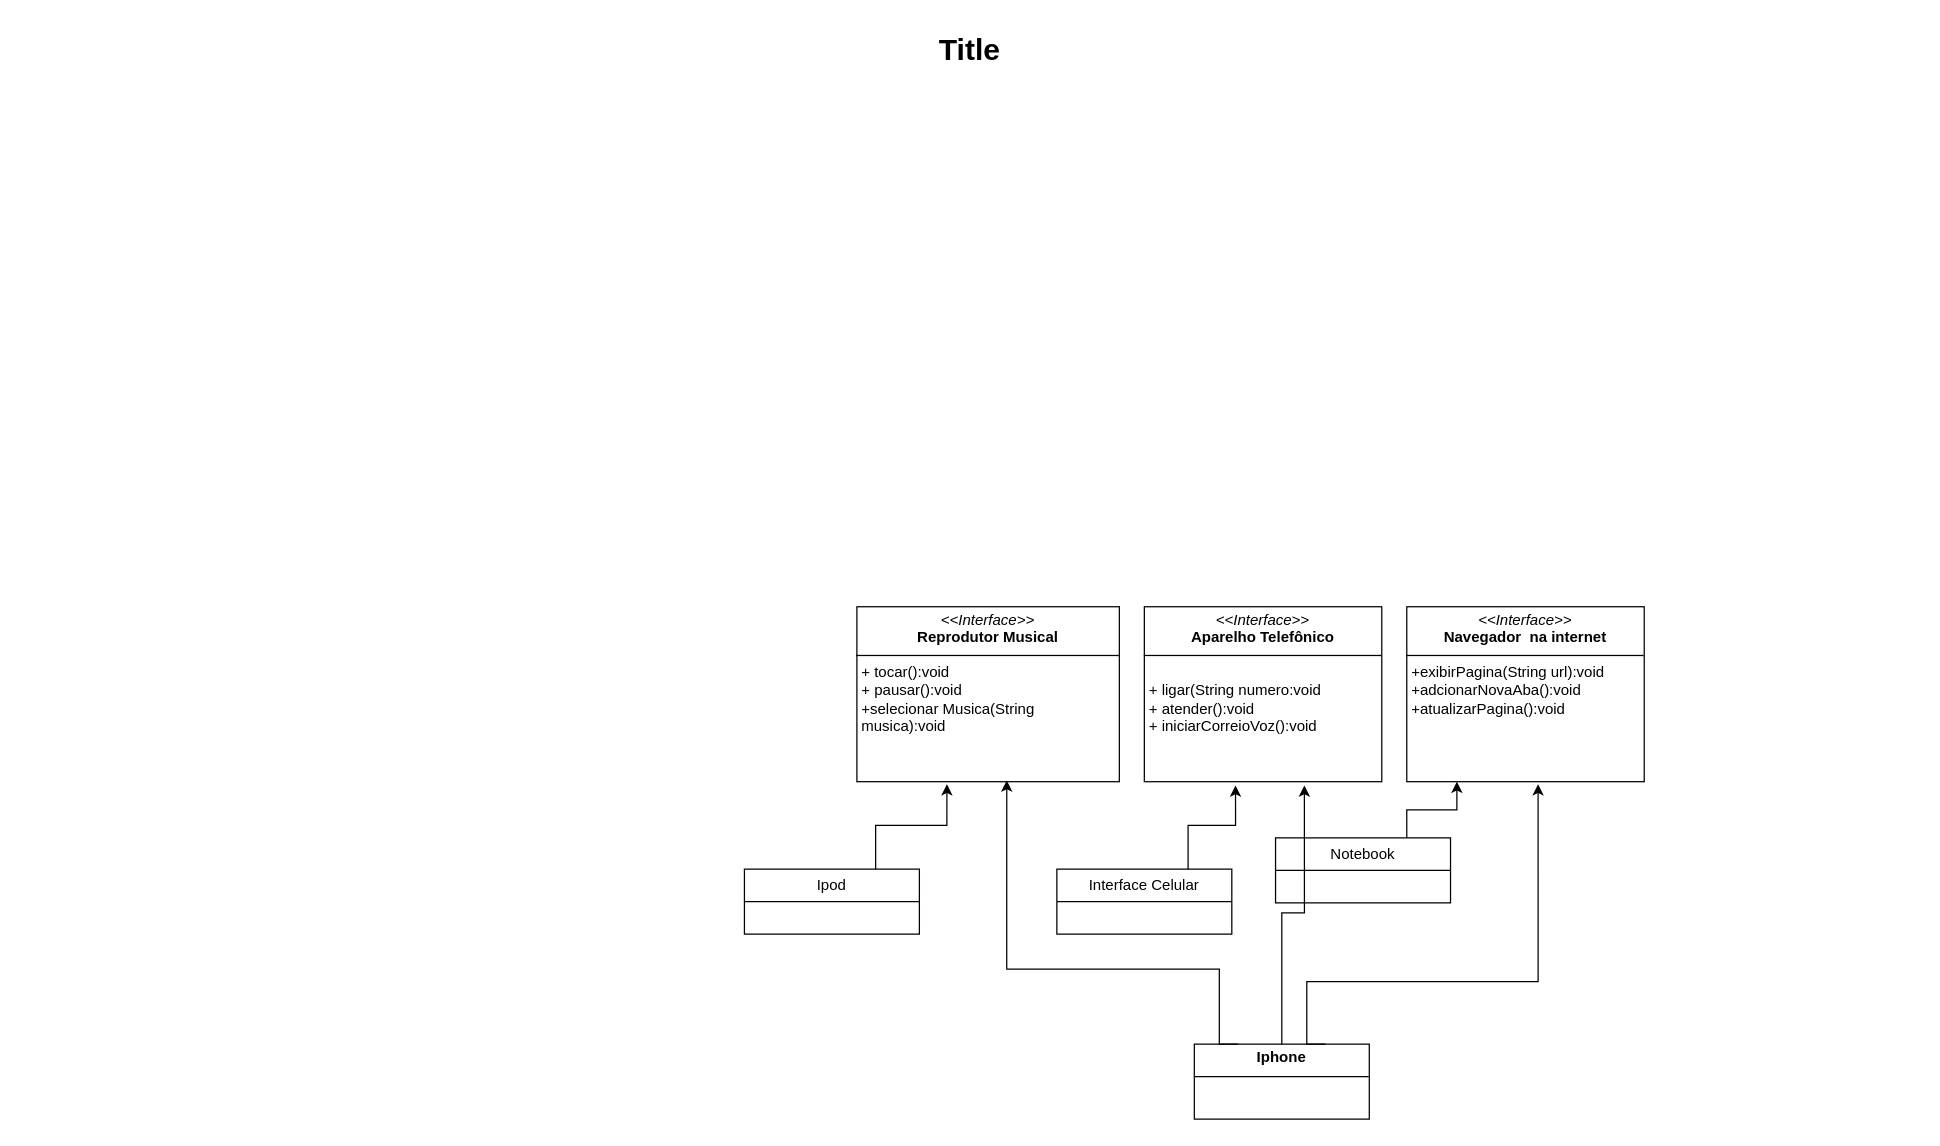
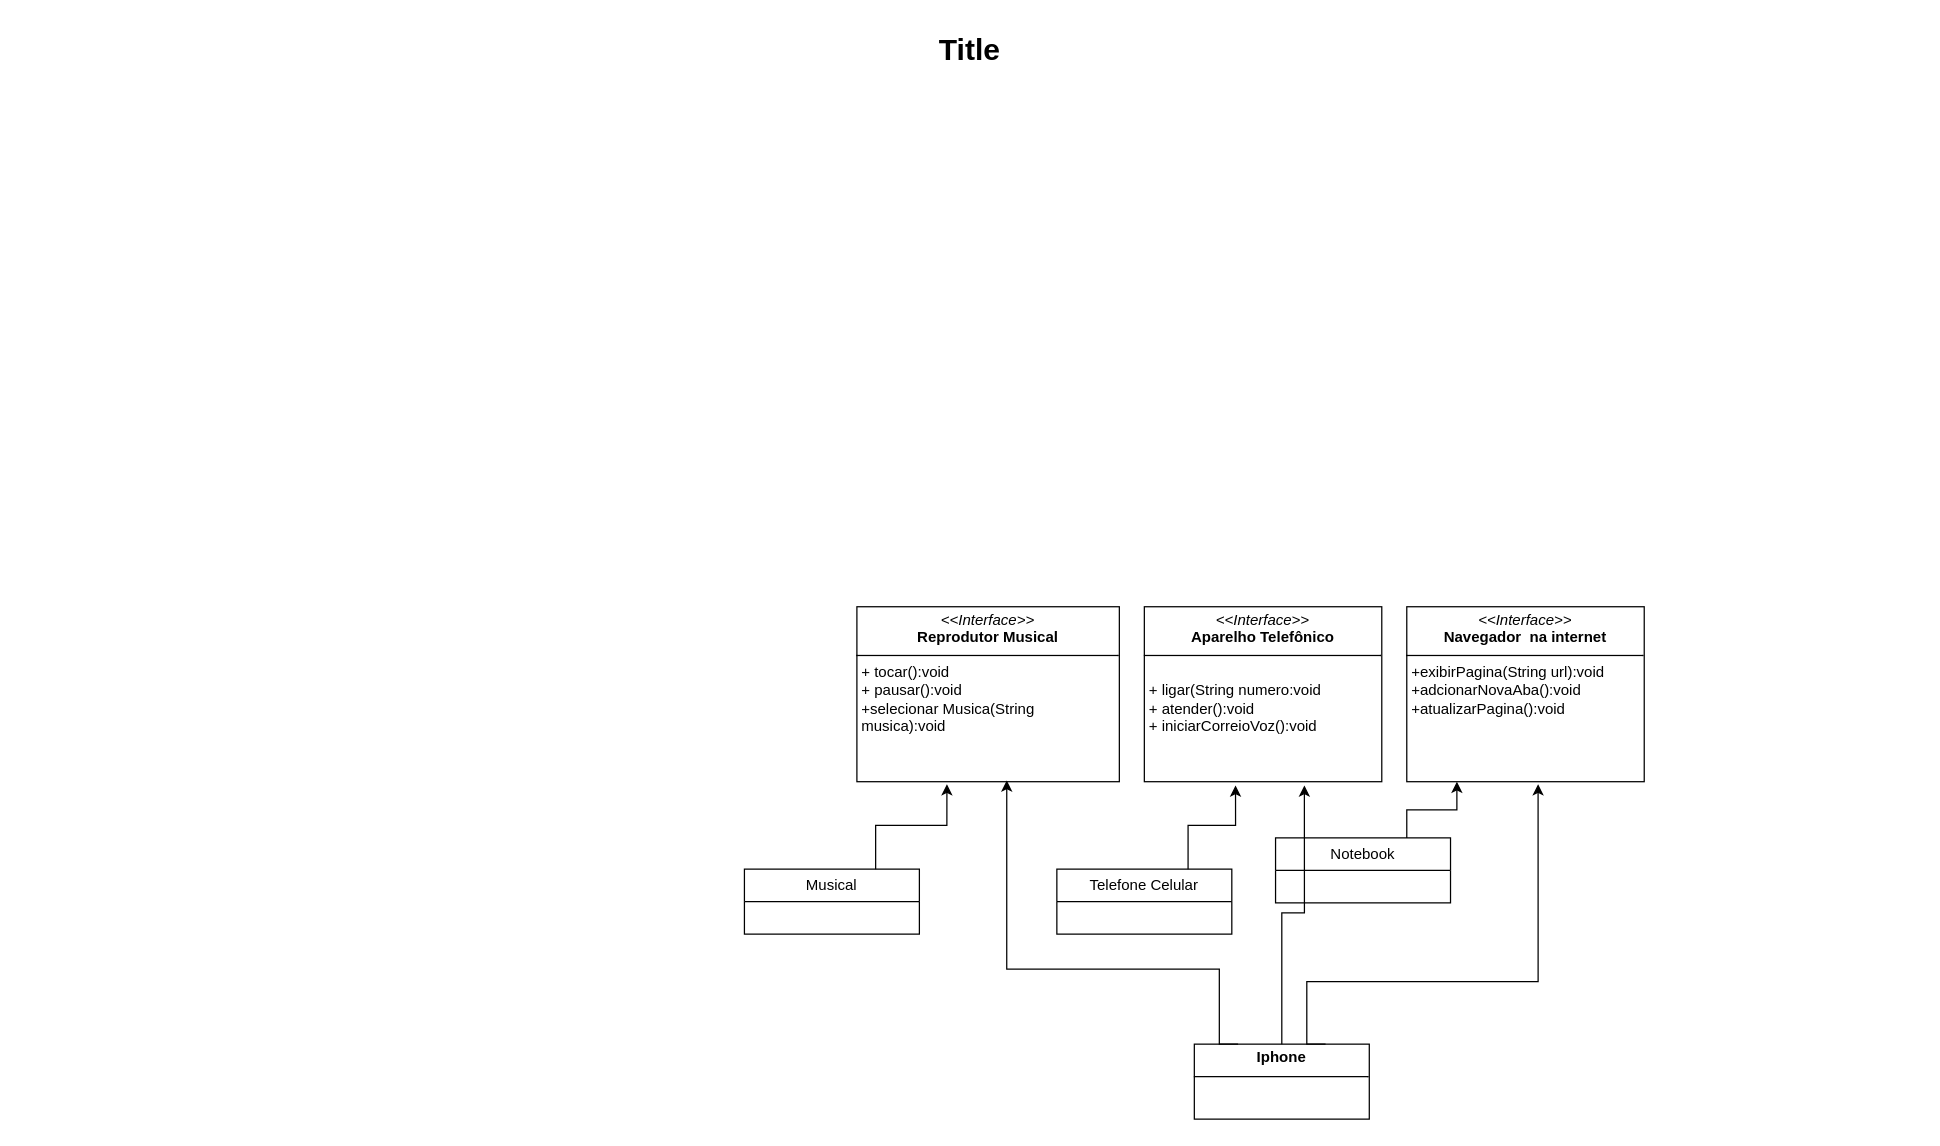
(832, 886) -> (832, 886)
(1144, 886) -> (1144, 886)
